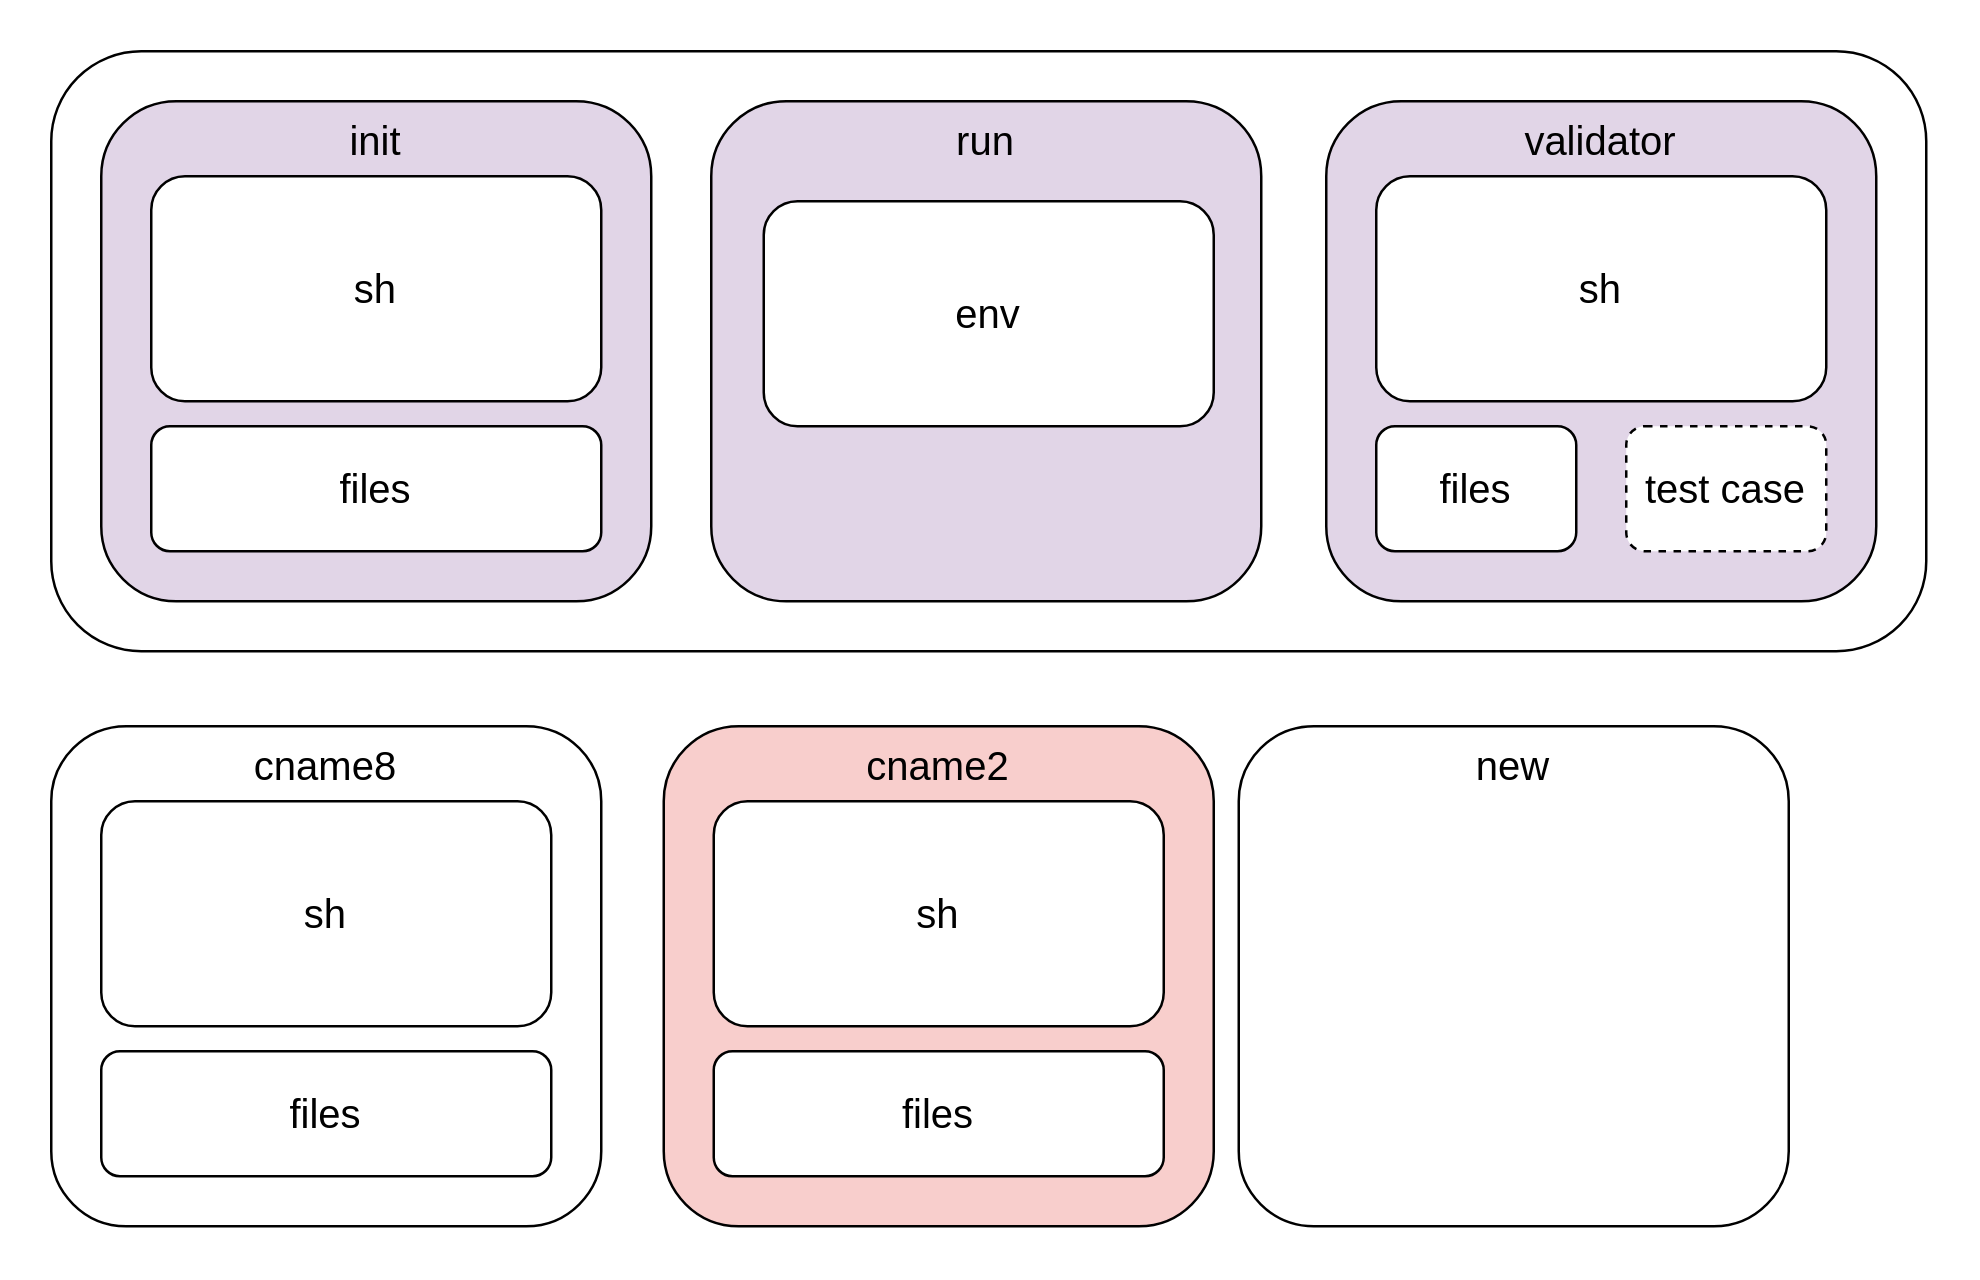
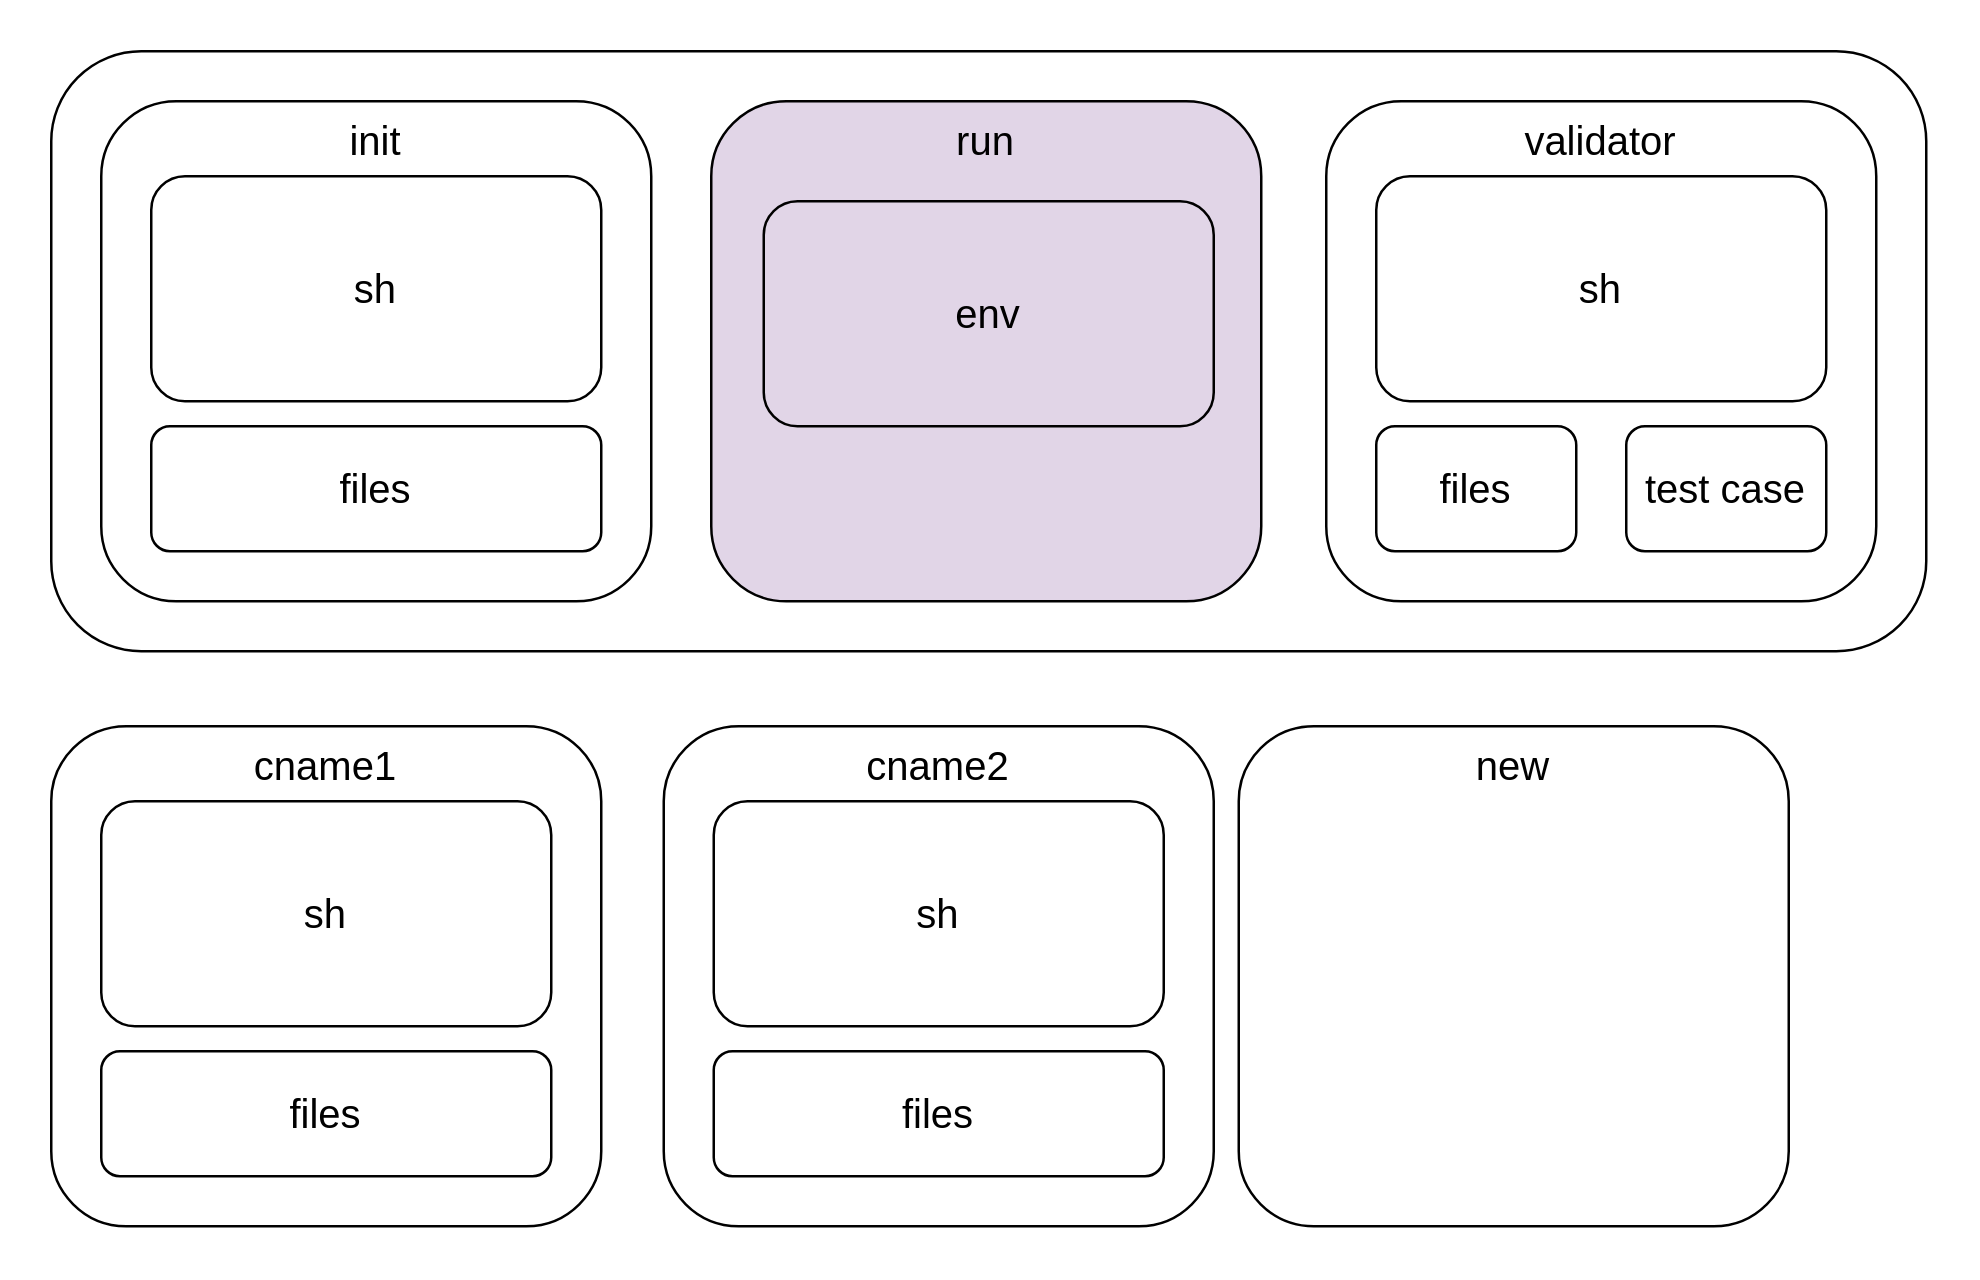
(376, 143) -> (376, 143)
(1601, 143) -> (1601, 143)
(989, 314) -> (989, 314)
(1726, 489) -> (1726, 489)
(326, 768) -> (326, 768)
(939, 768) -> (939, 768)
